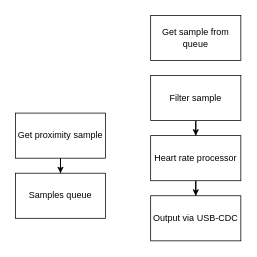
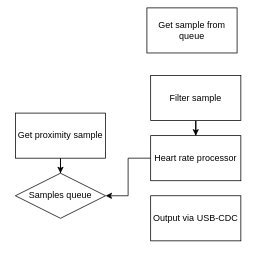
(195, 38) -> (192, 30)
(195, 190) -> (138, 158)
(60, 195) -> (60, 195)
